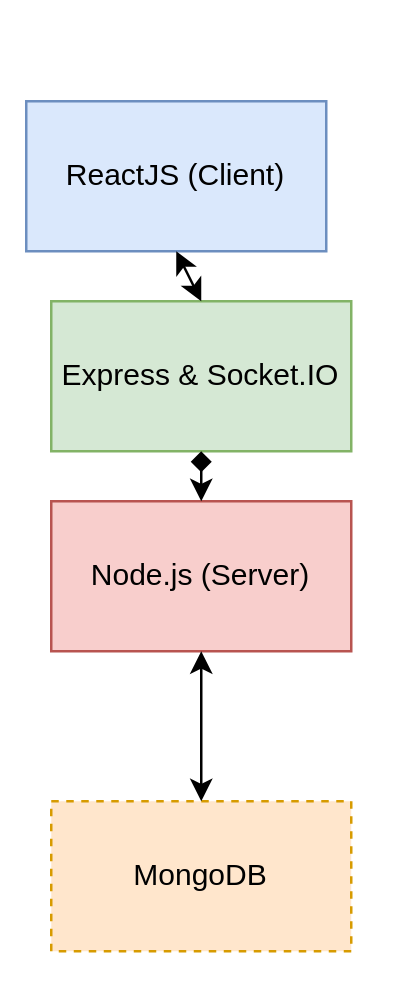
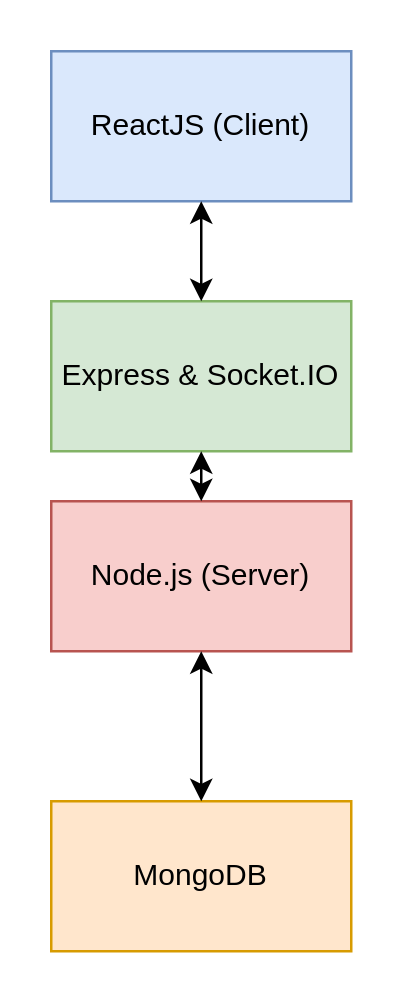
(176, 176) -> (201, 126)
(201, 472) -> (201, 470)
(201, 876) -> (201, 876)
